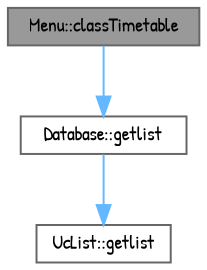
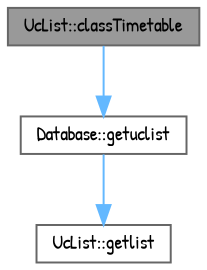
(104, 27) -> (104, 27)
(104, 135) -> (104, 135)
